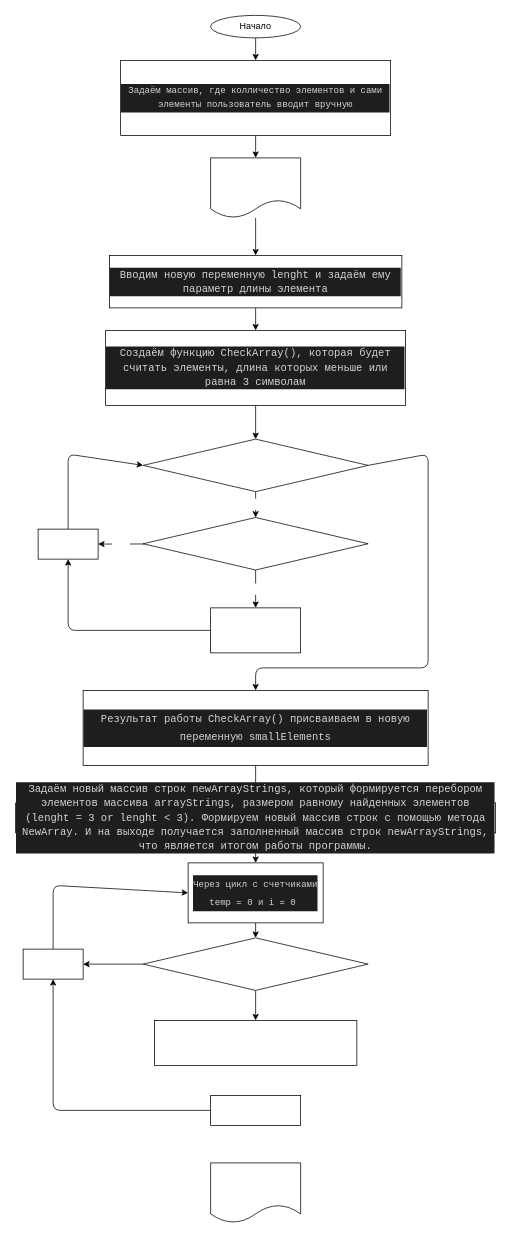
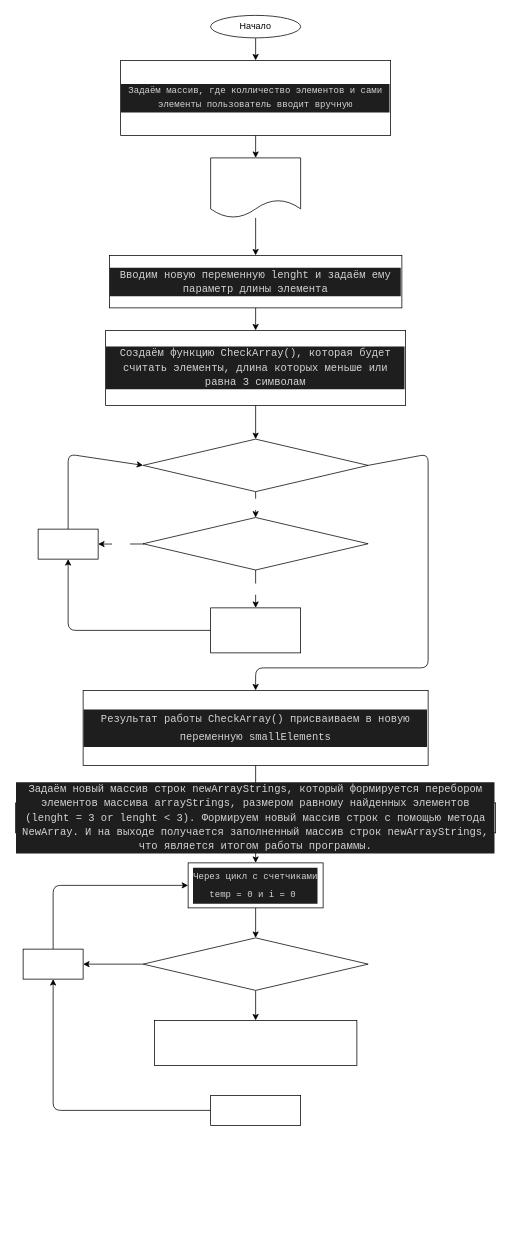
(255, 893) -> (255, 885)
(255, 1193) -> none
